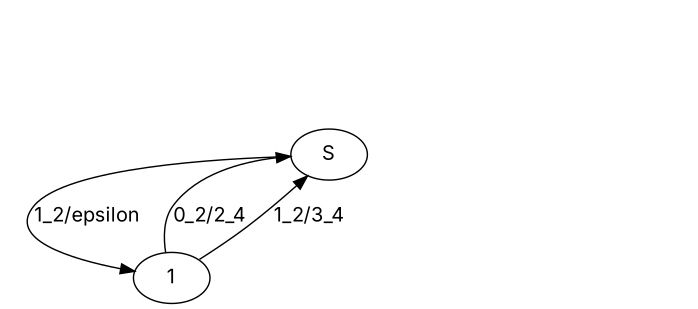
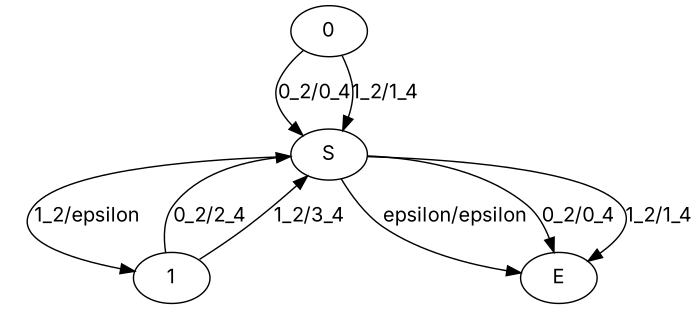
none -> (329, 31)
none -> (559, 278)
